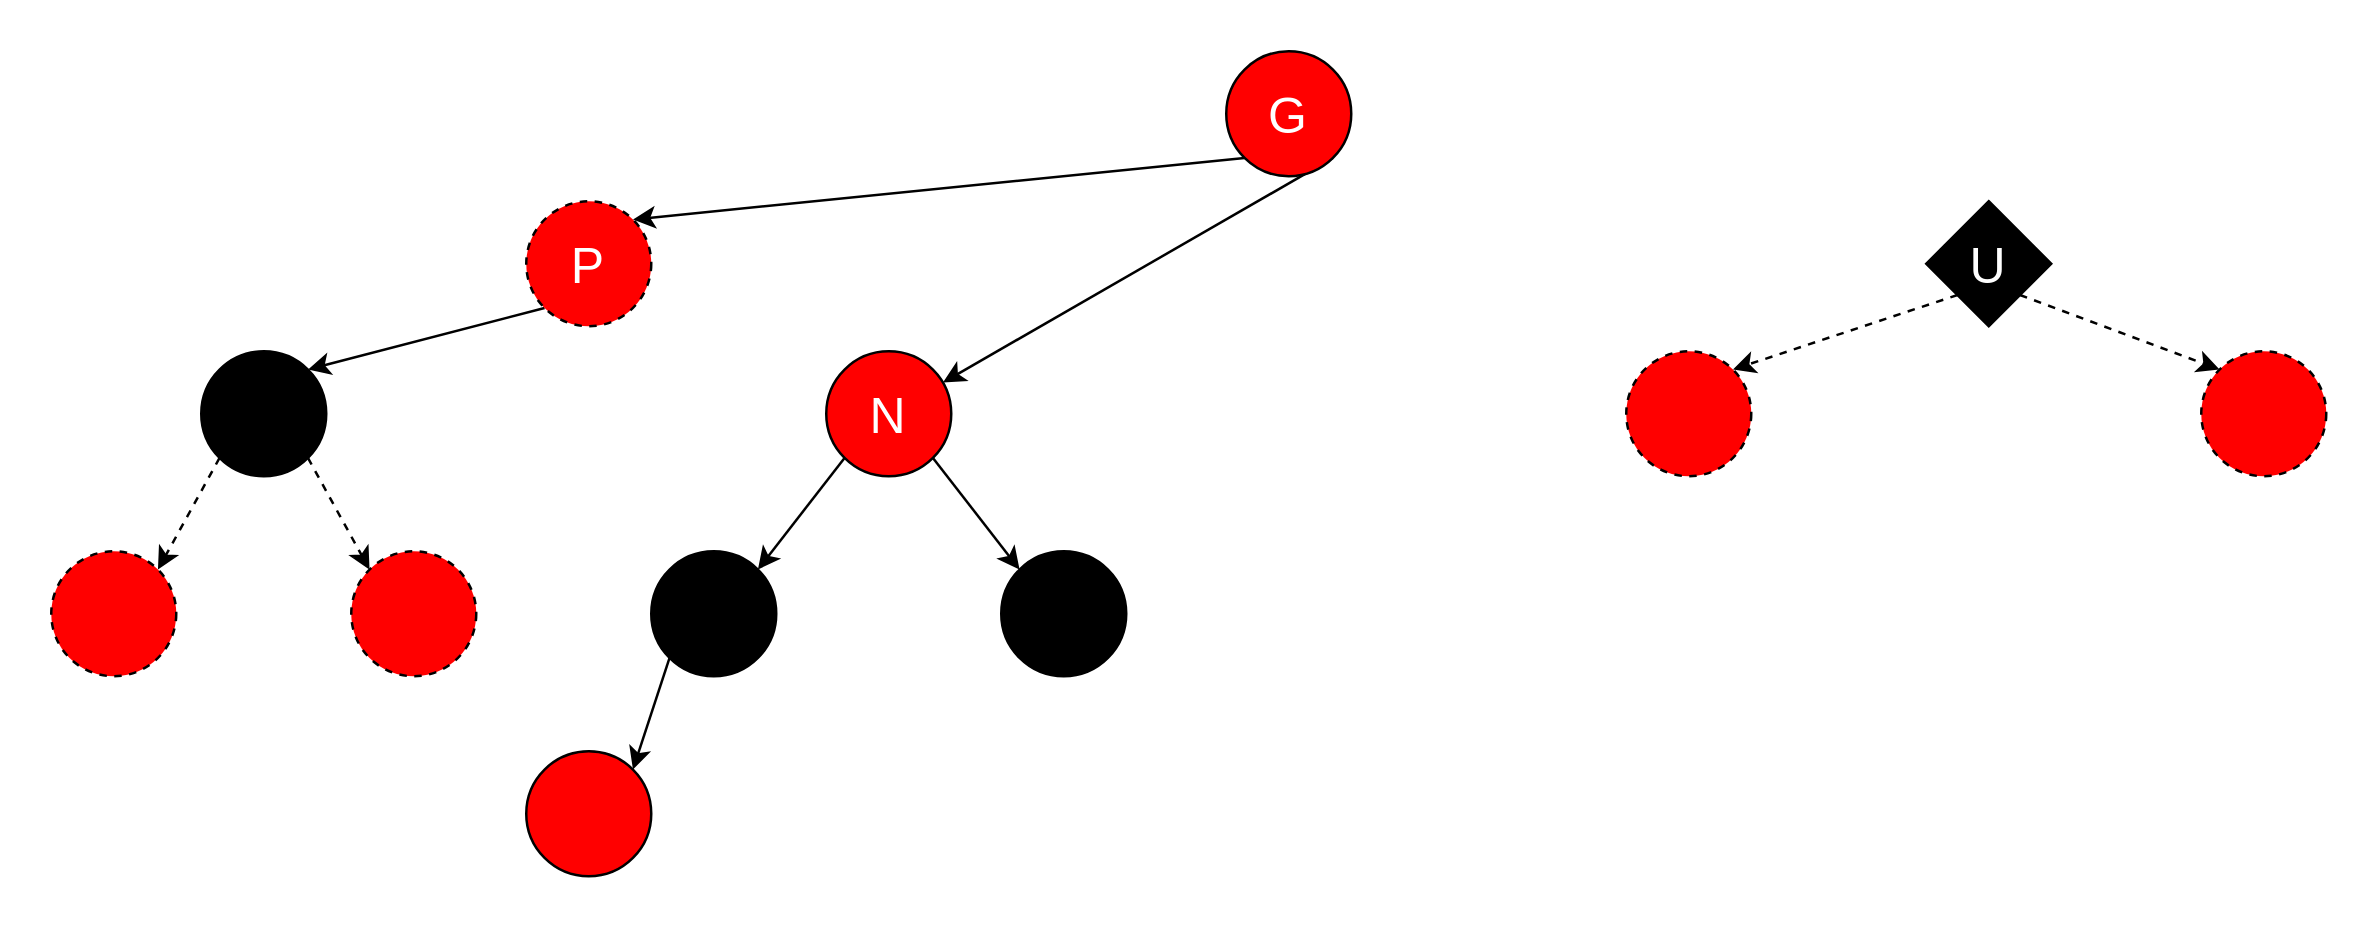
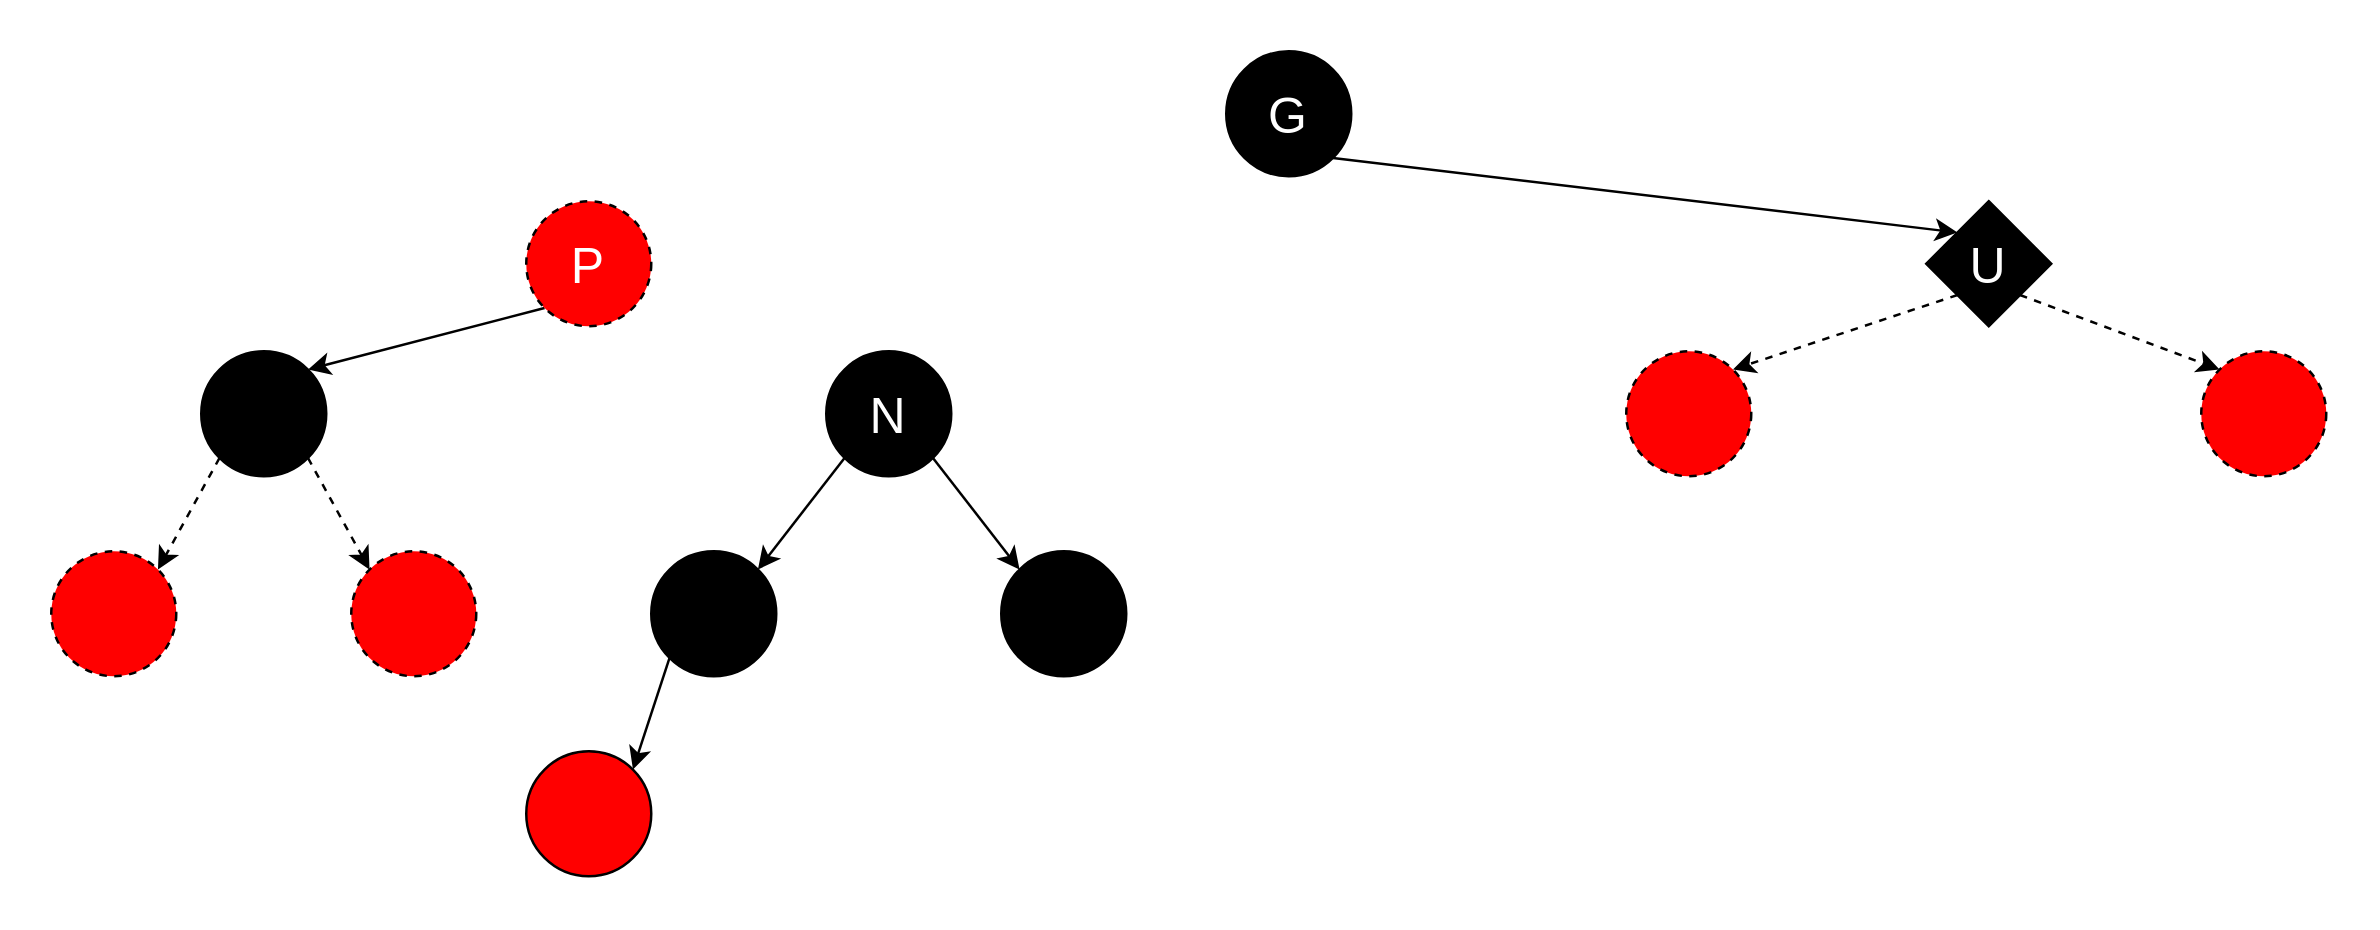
(1289, 114) -> (1289, 114)
(947, 188) -> none
(1145, 266) -> (1637, 194)
(889, 414) -> (889, 414)
